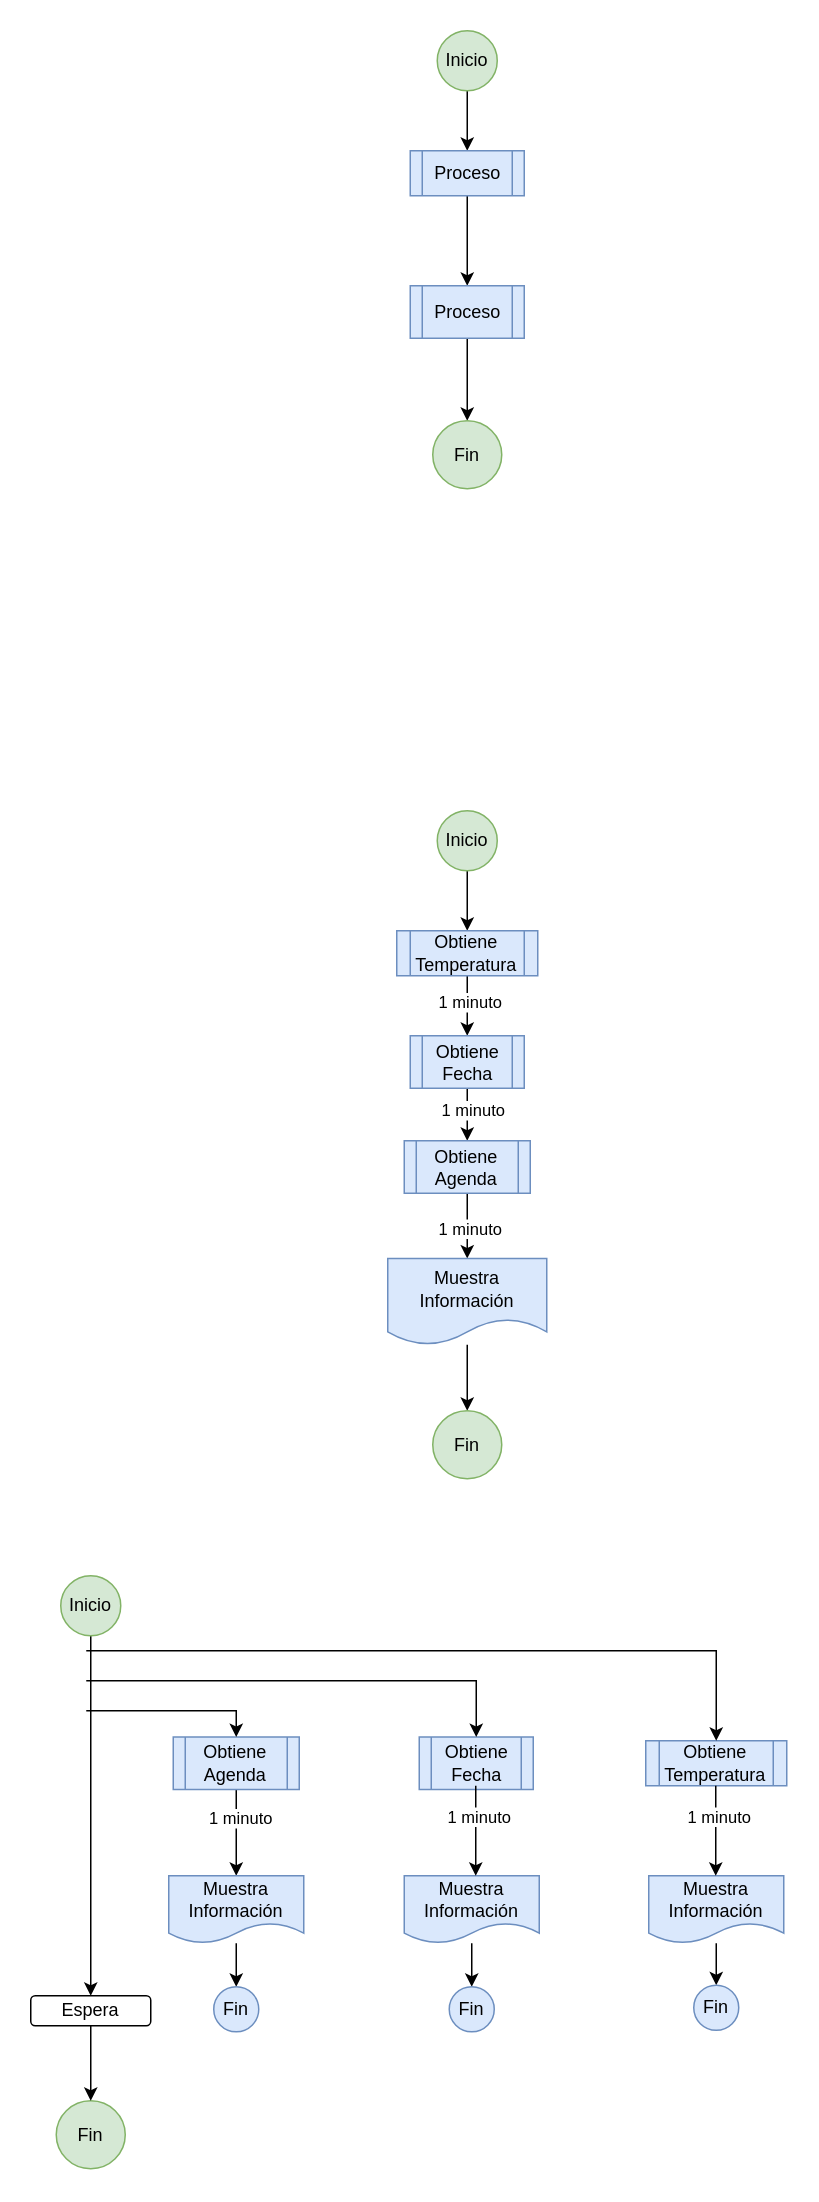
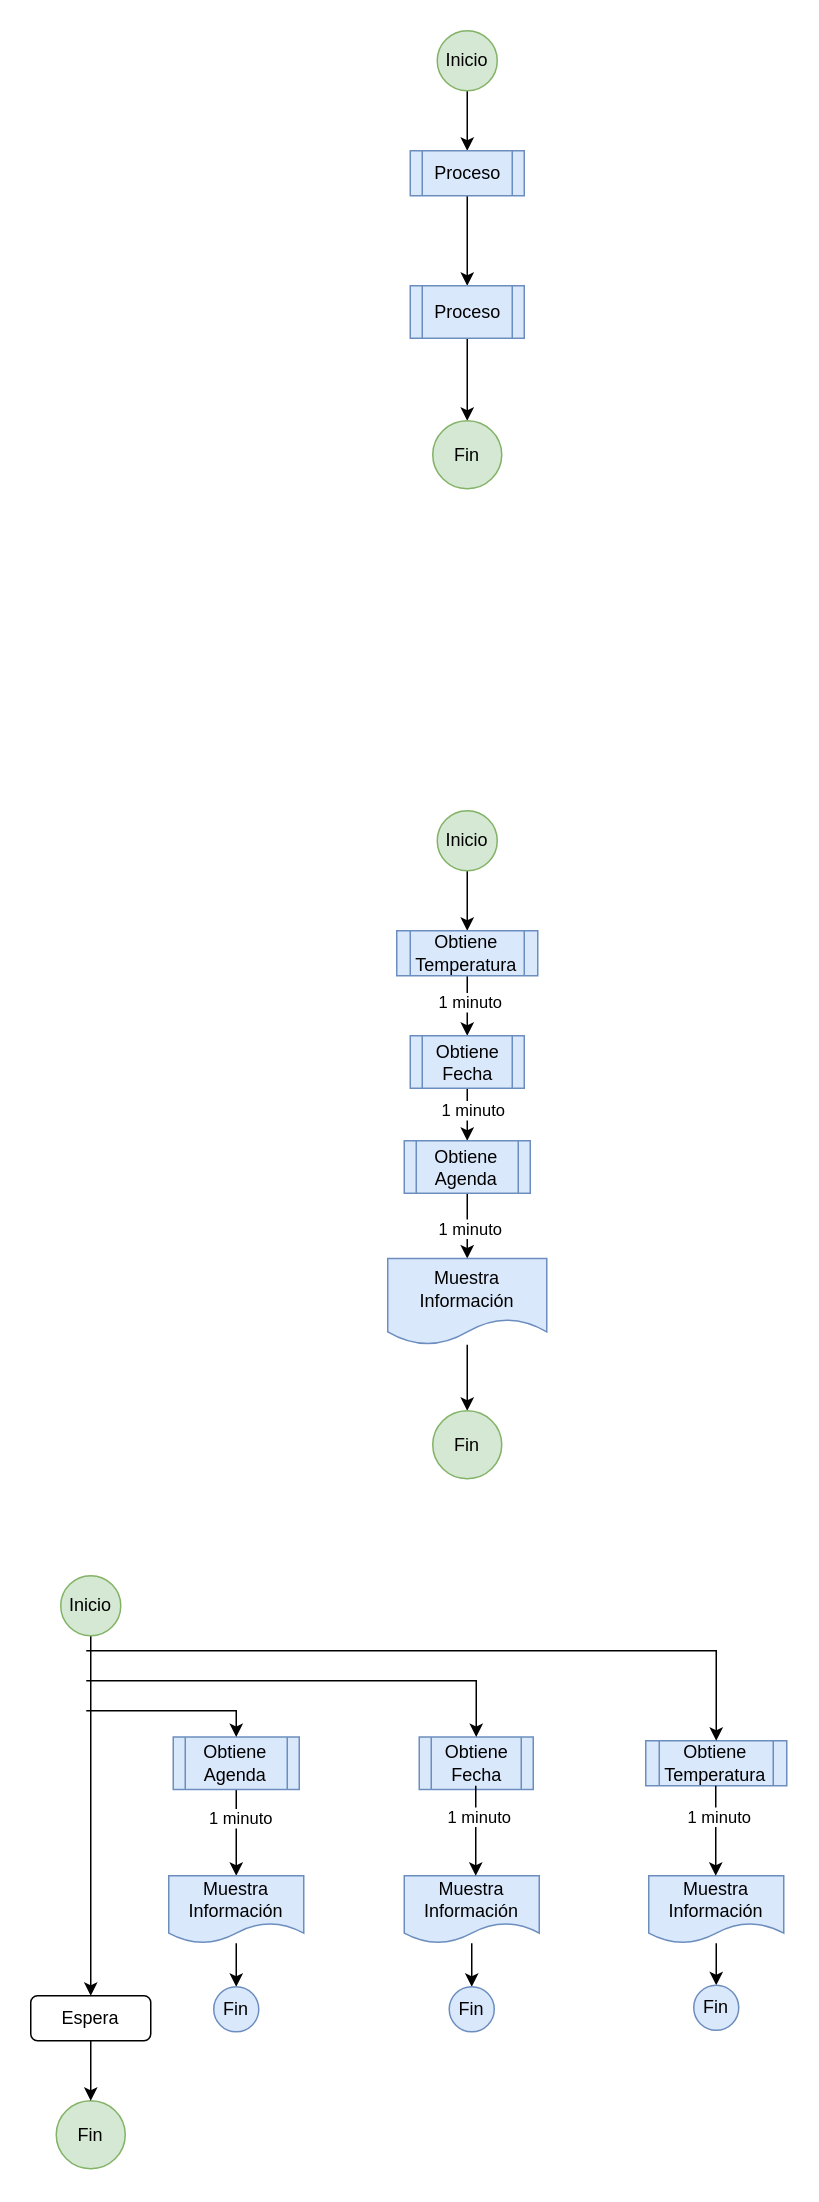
(91, 2011) -> (91, 2018)
